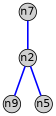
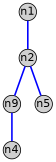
(28, 12) -> (28, 12)
none -> (12, 150)
